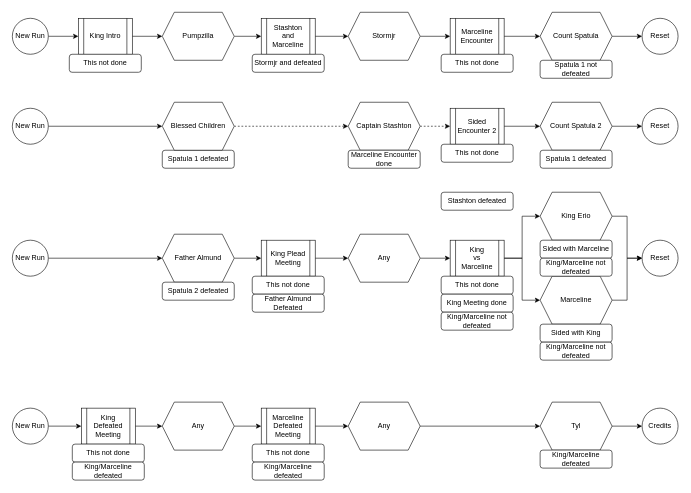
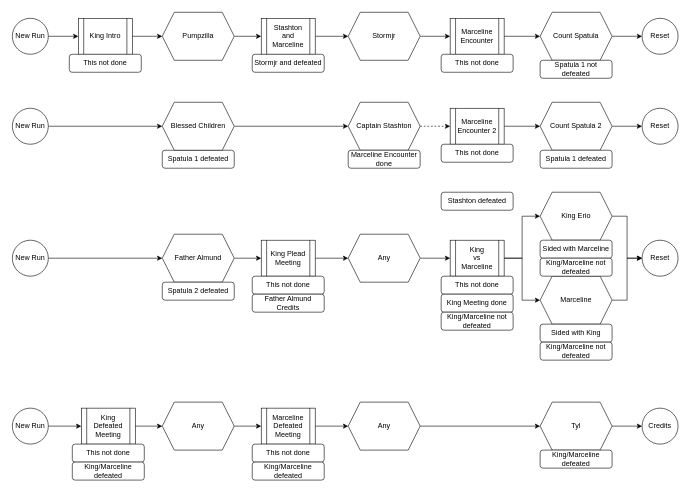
(288, 126) -> (288, 126)
(477, 126) -> (477, 126)
(288, 303) -> (288, 303)
